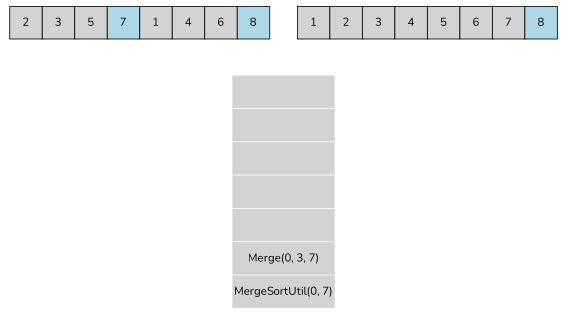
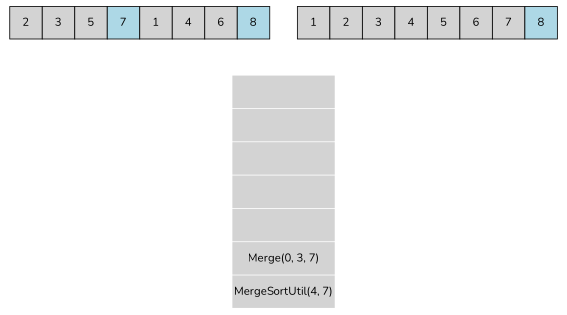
(284, 291) -> (284, 291)
